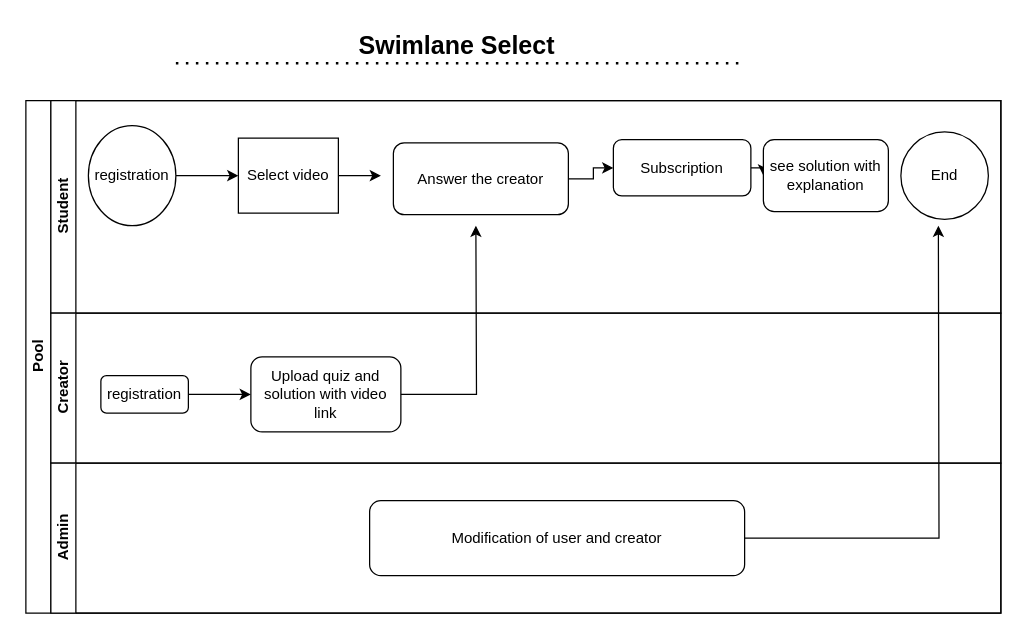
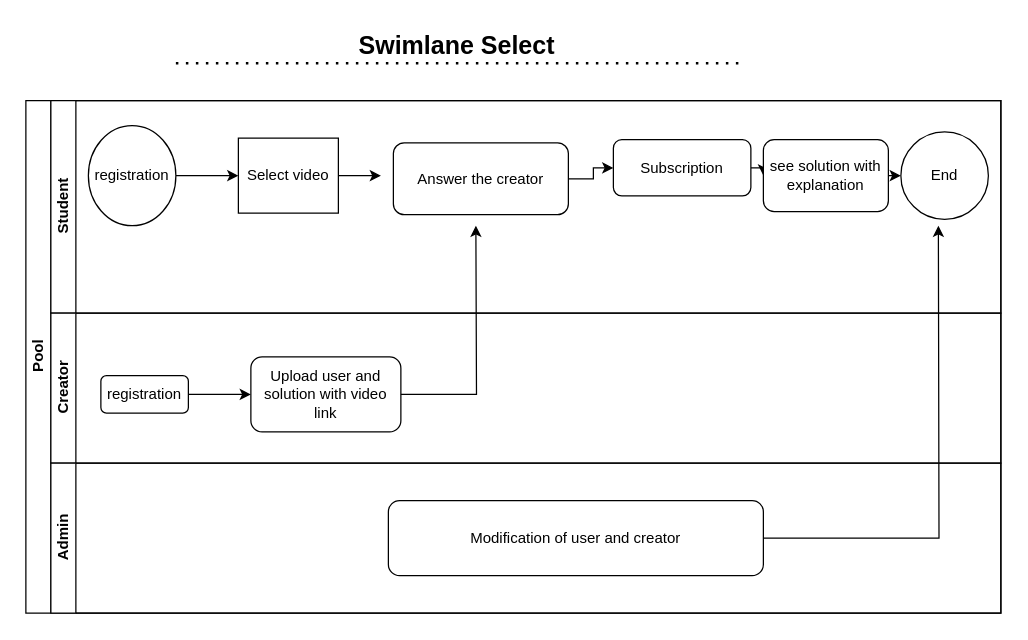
none -> (890, 176)
(326, 394) -> (326, 394)
(557, 538) -> (576, 538)
